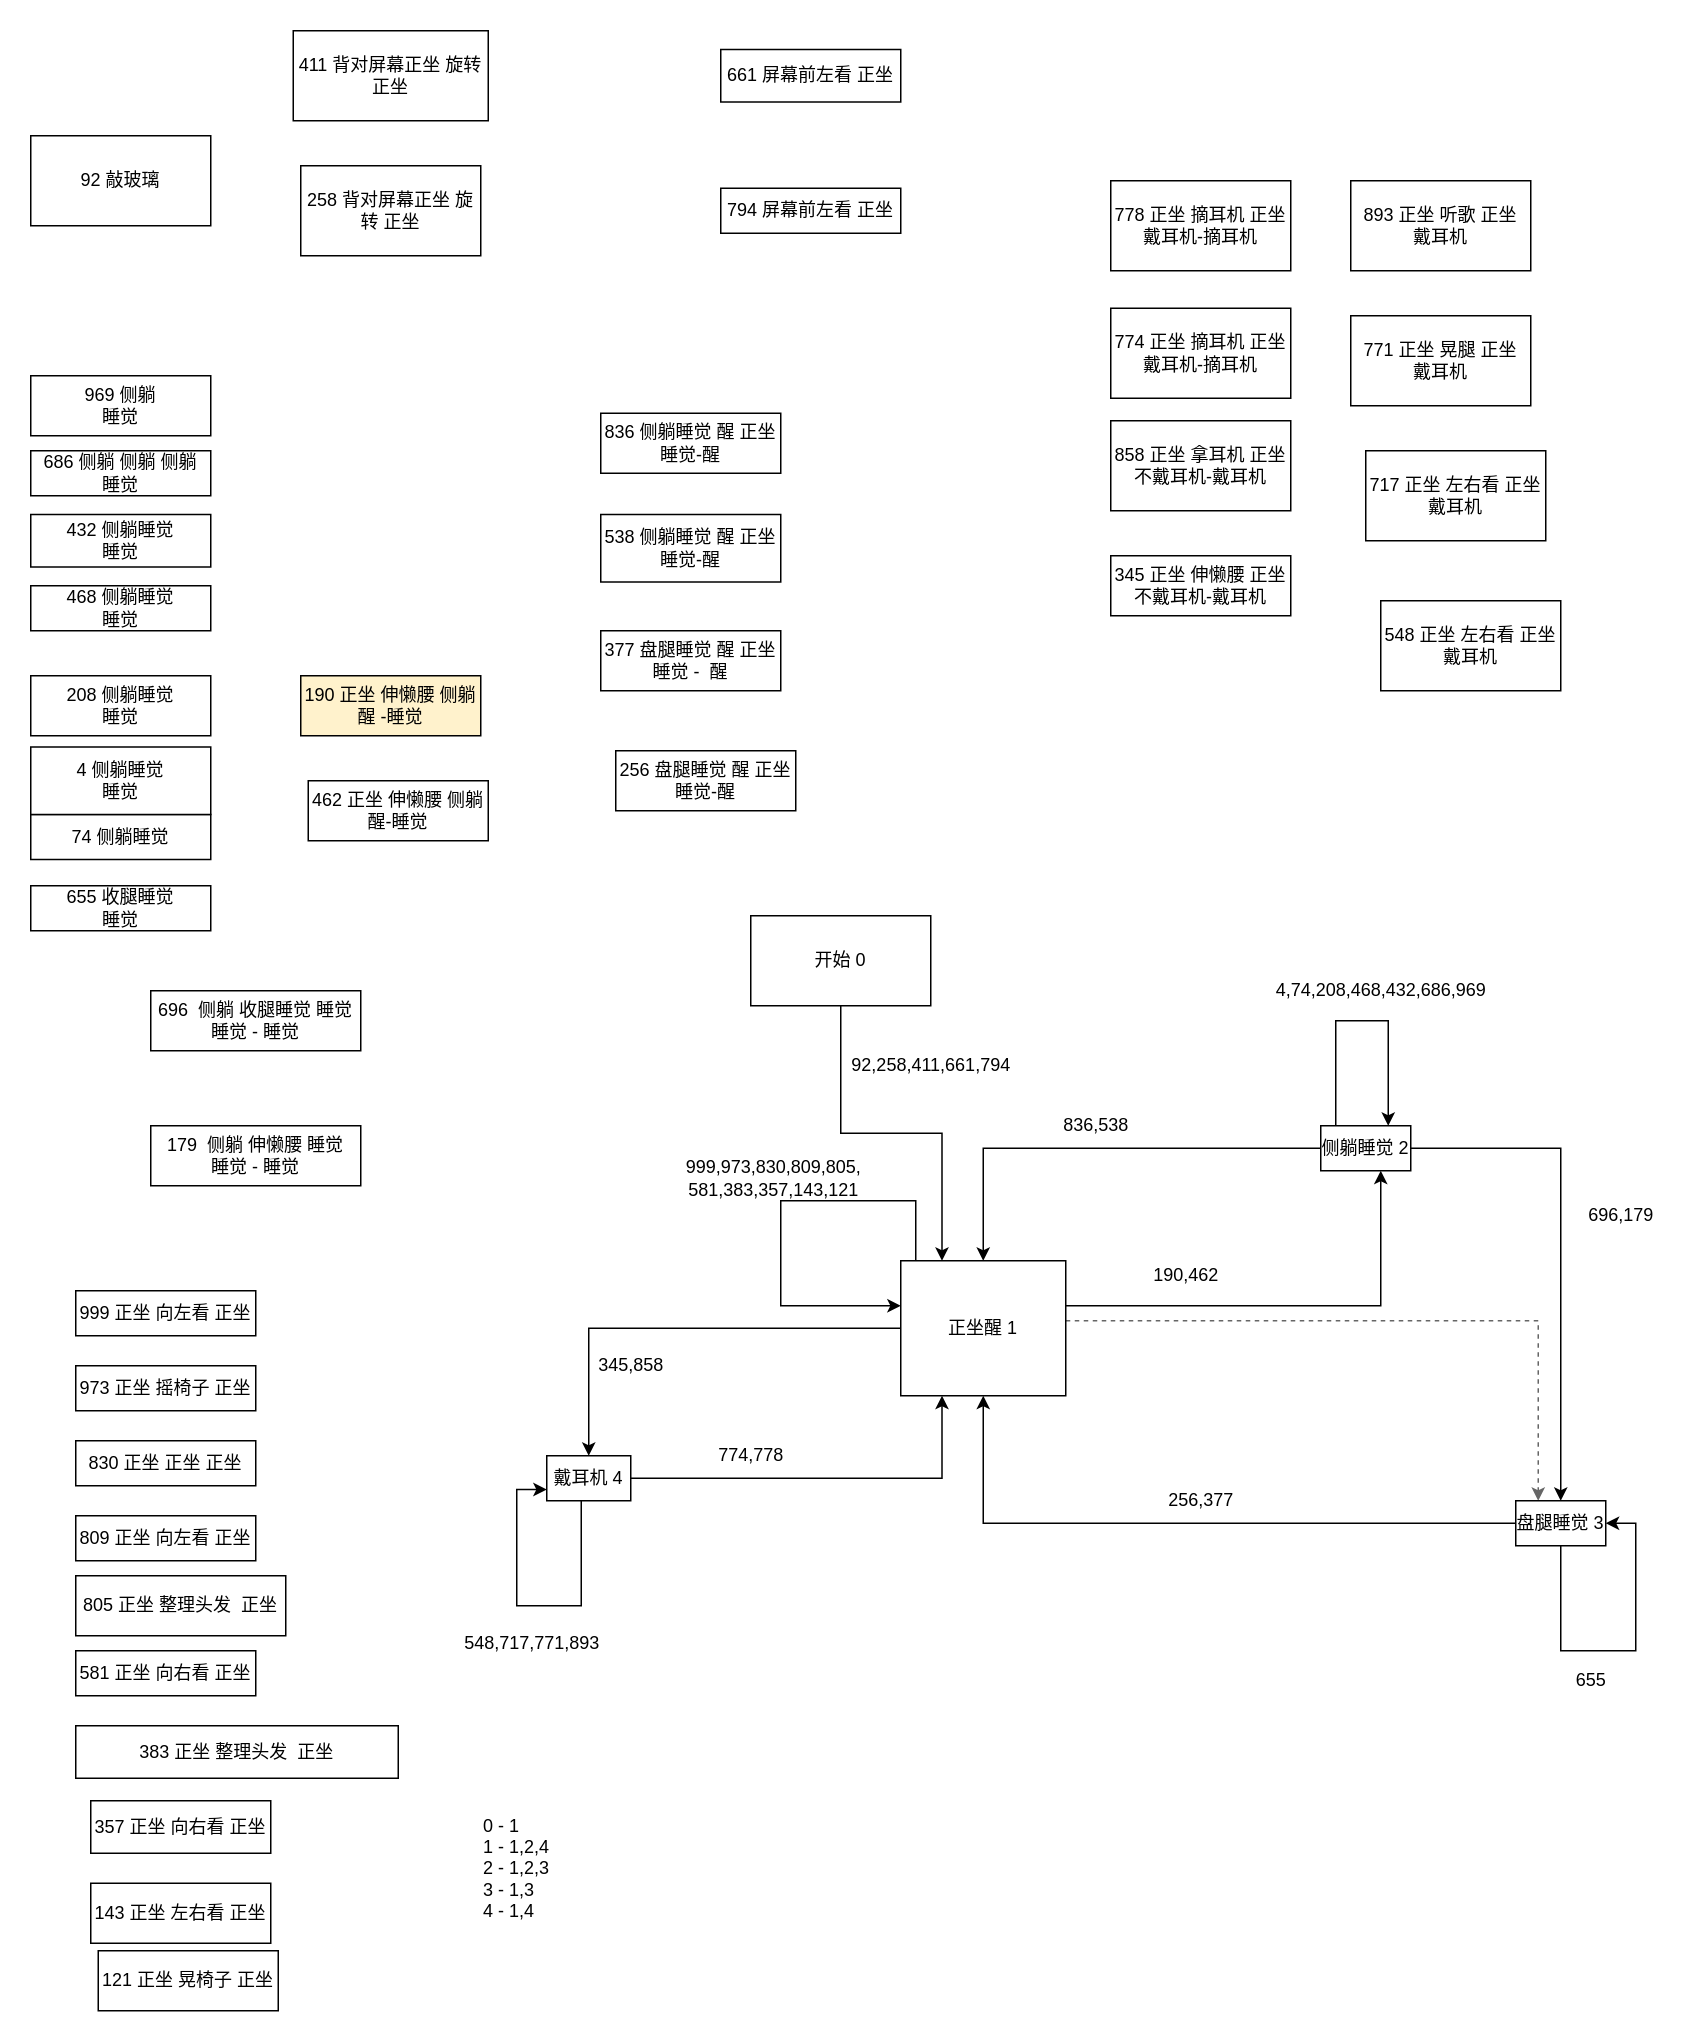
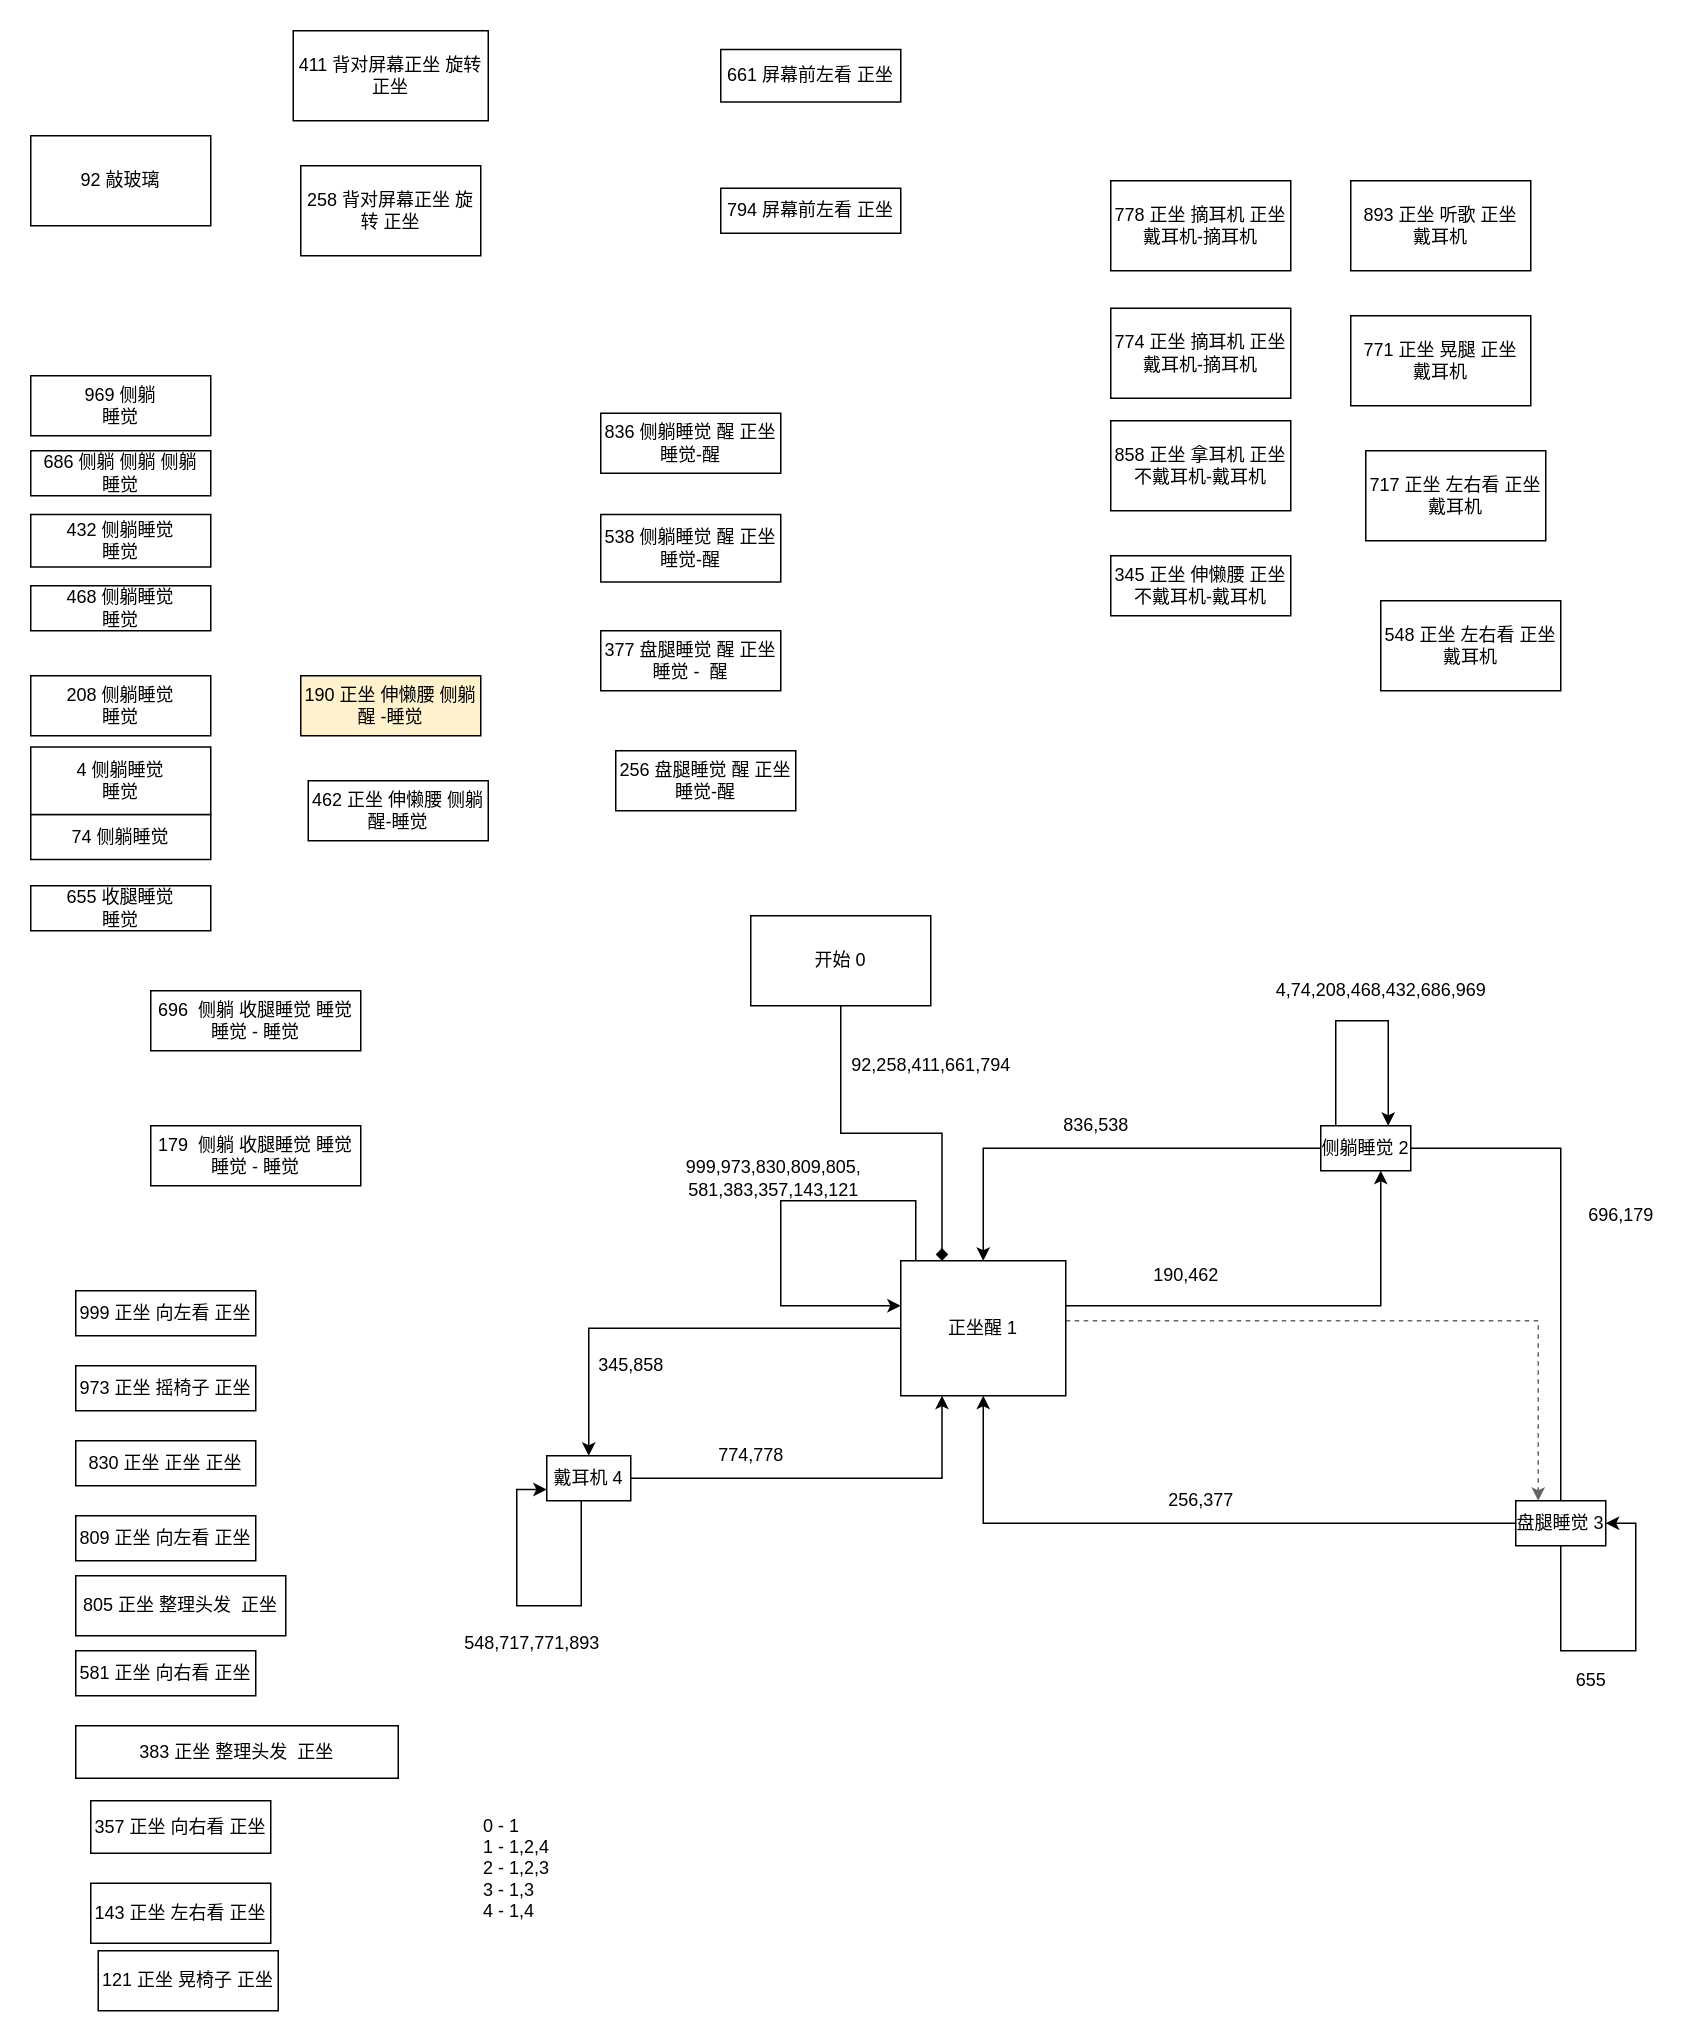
(256, 1156) -> (256, 1156)
(942, 1249) -> (942, 1248)
(1561, 1489) -> (1561, 1493)
